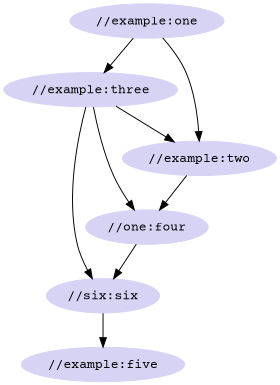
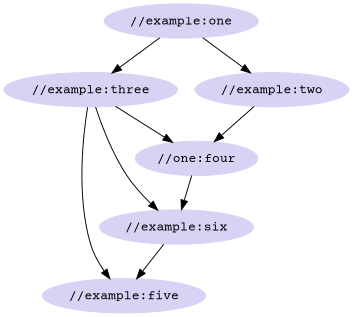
(141, 122) -> (82, 191)
(103, 296) -> (177, 227)
